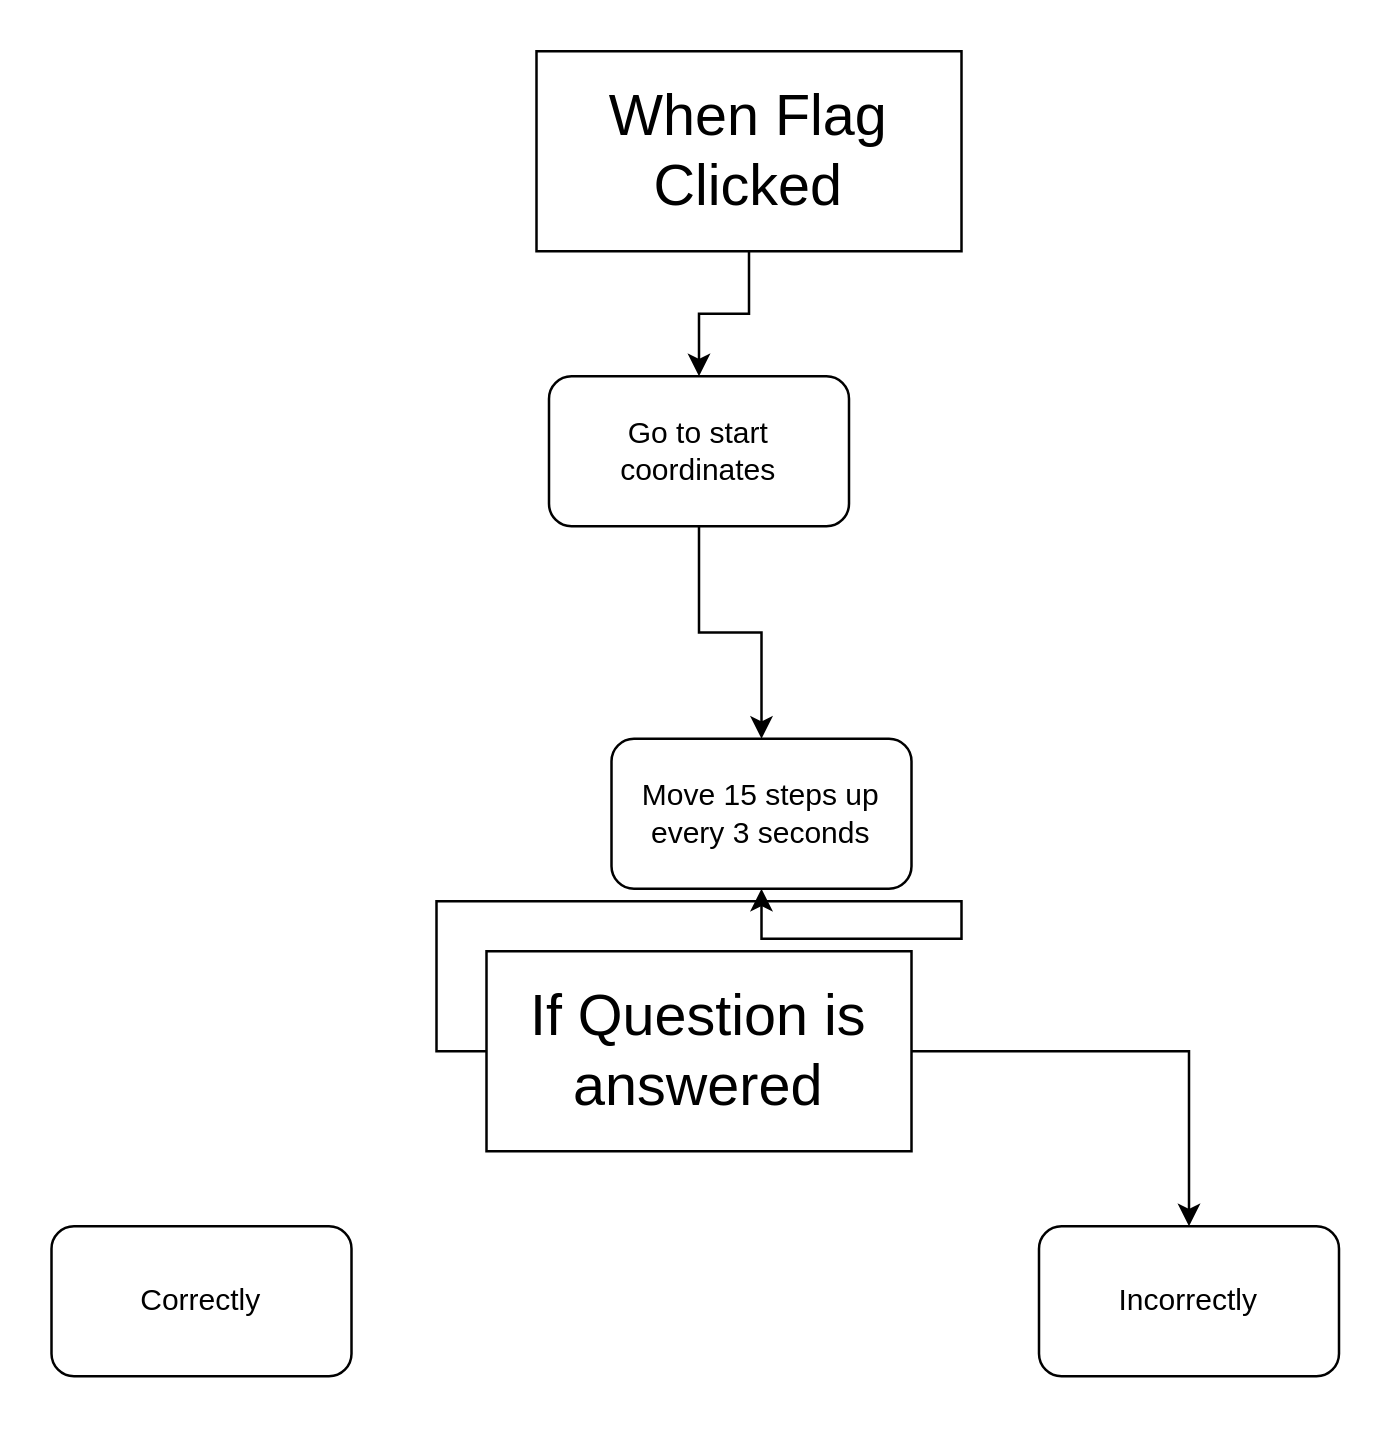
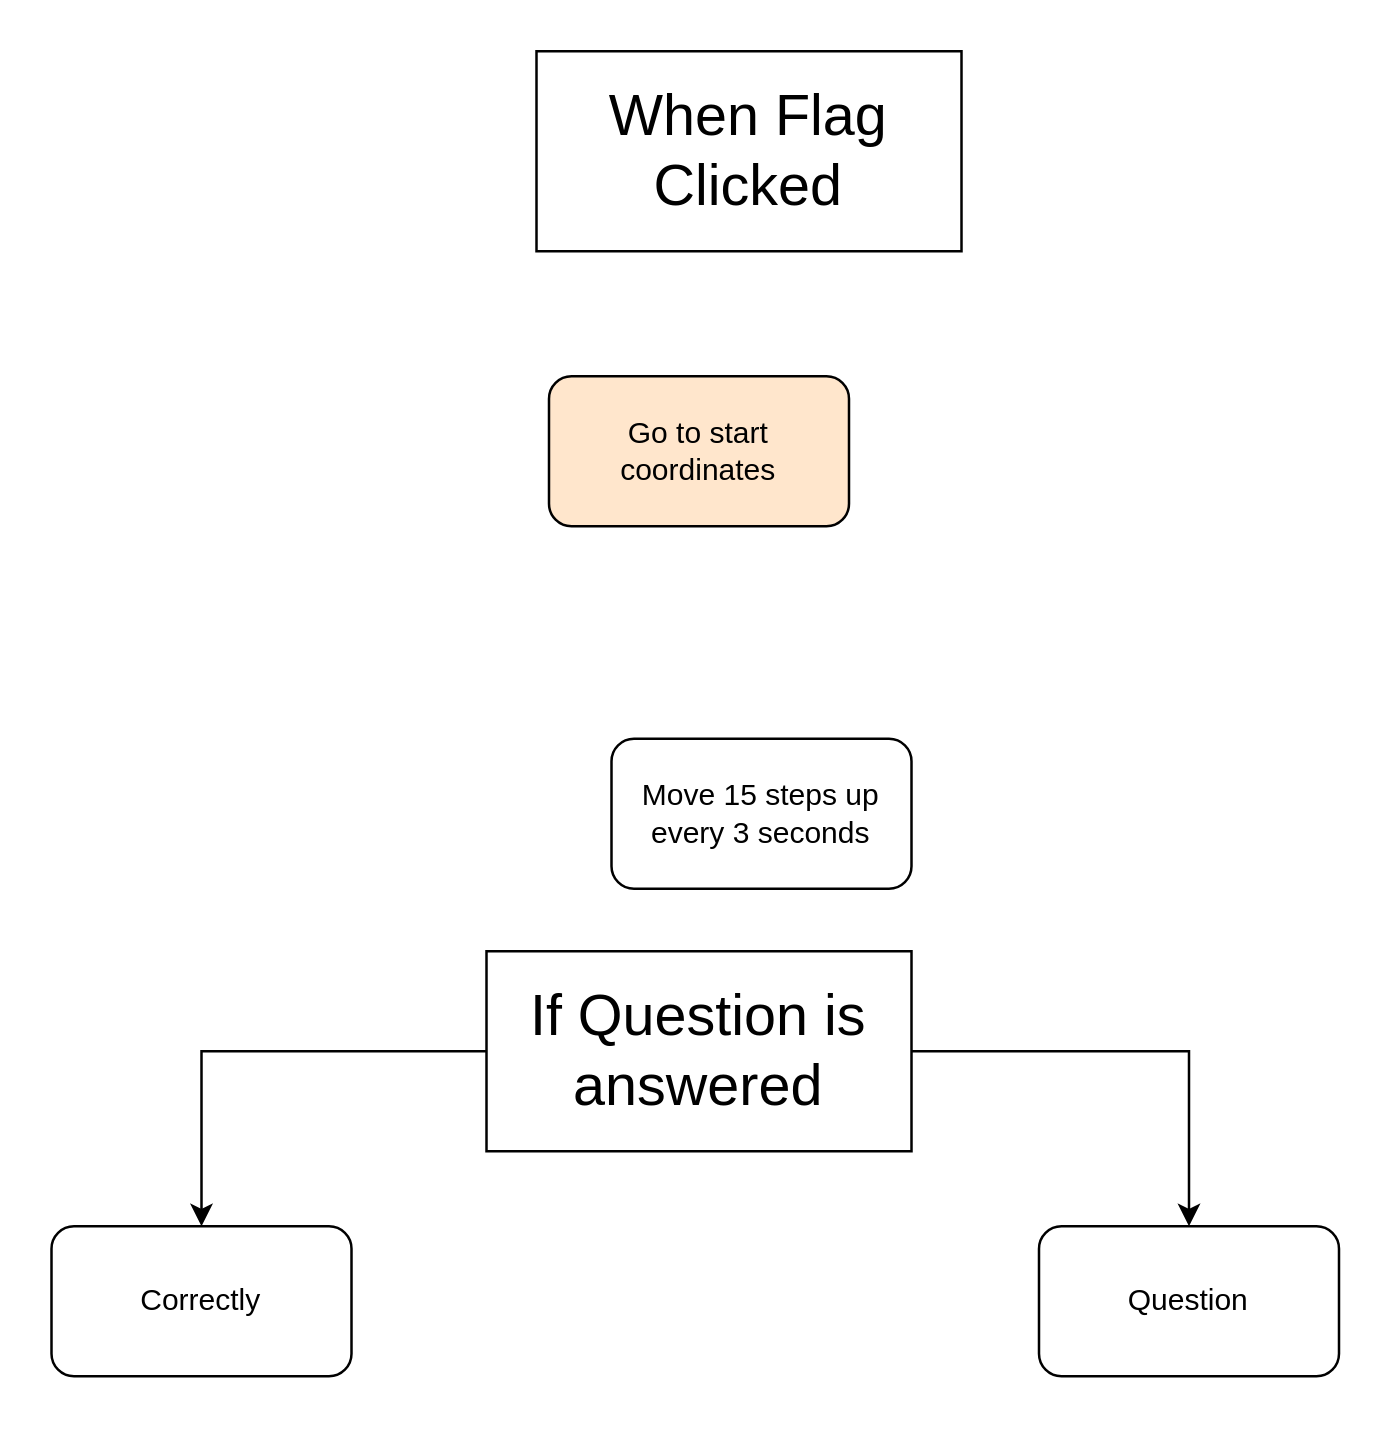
(732, 314) -> none
(699, 451) -> (699, 451)
(722, 633) -> none
(757, 901) -> (241, 1051)
(1189, 1301) -> (1189, 1301)
